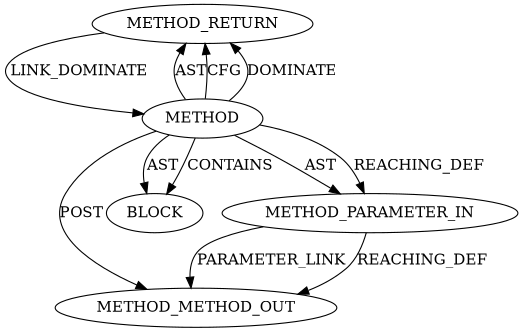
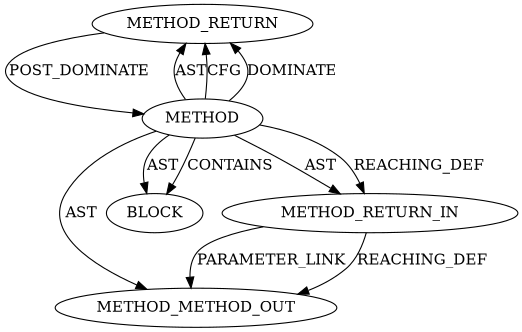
(80, 71) -> (80, 71)
(81, 213) -> (81, 213)
(370, 213) -> (370, 213)
